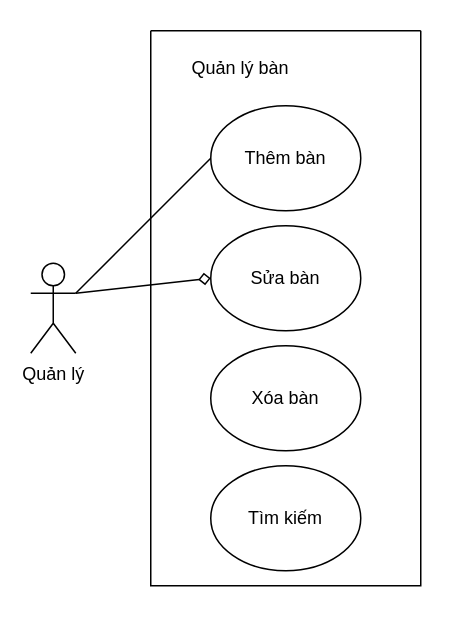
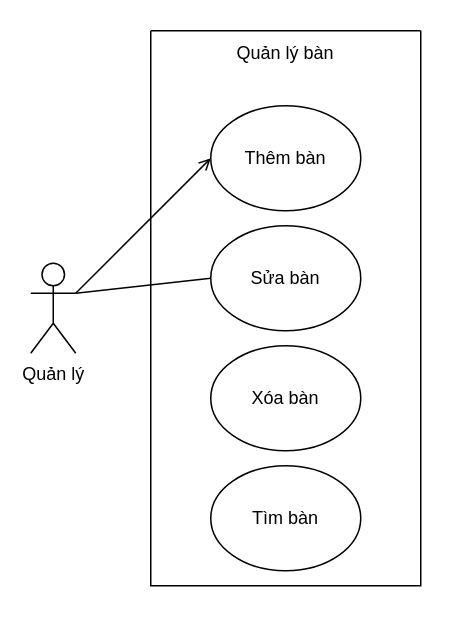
(241, 68) -> (286, 53)
(206, 163) -> (206, 163)
(198, 280) -> (204, 279)
(286, 518) -> (286, 518)
